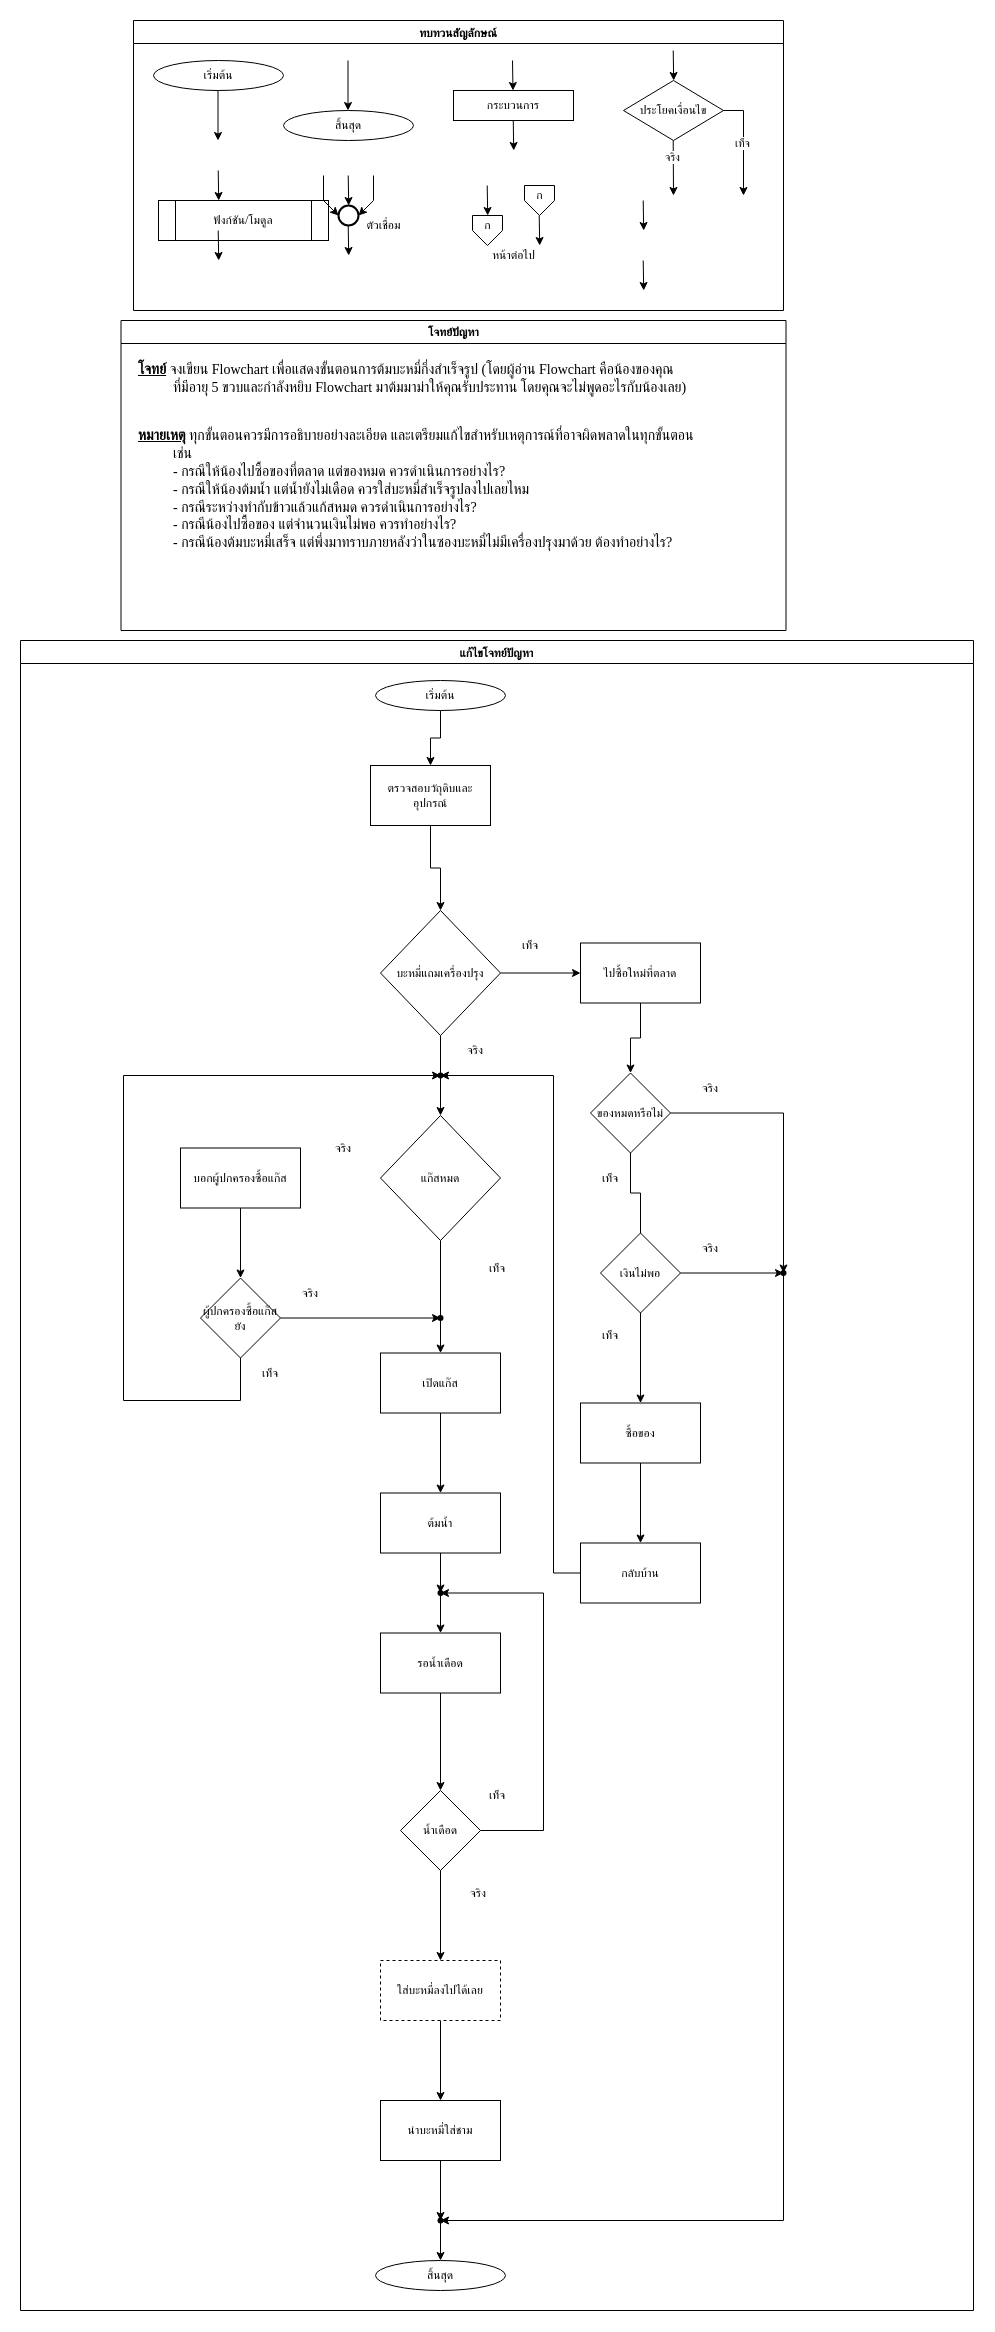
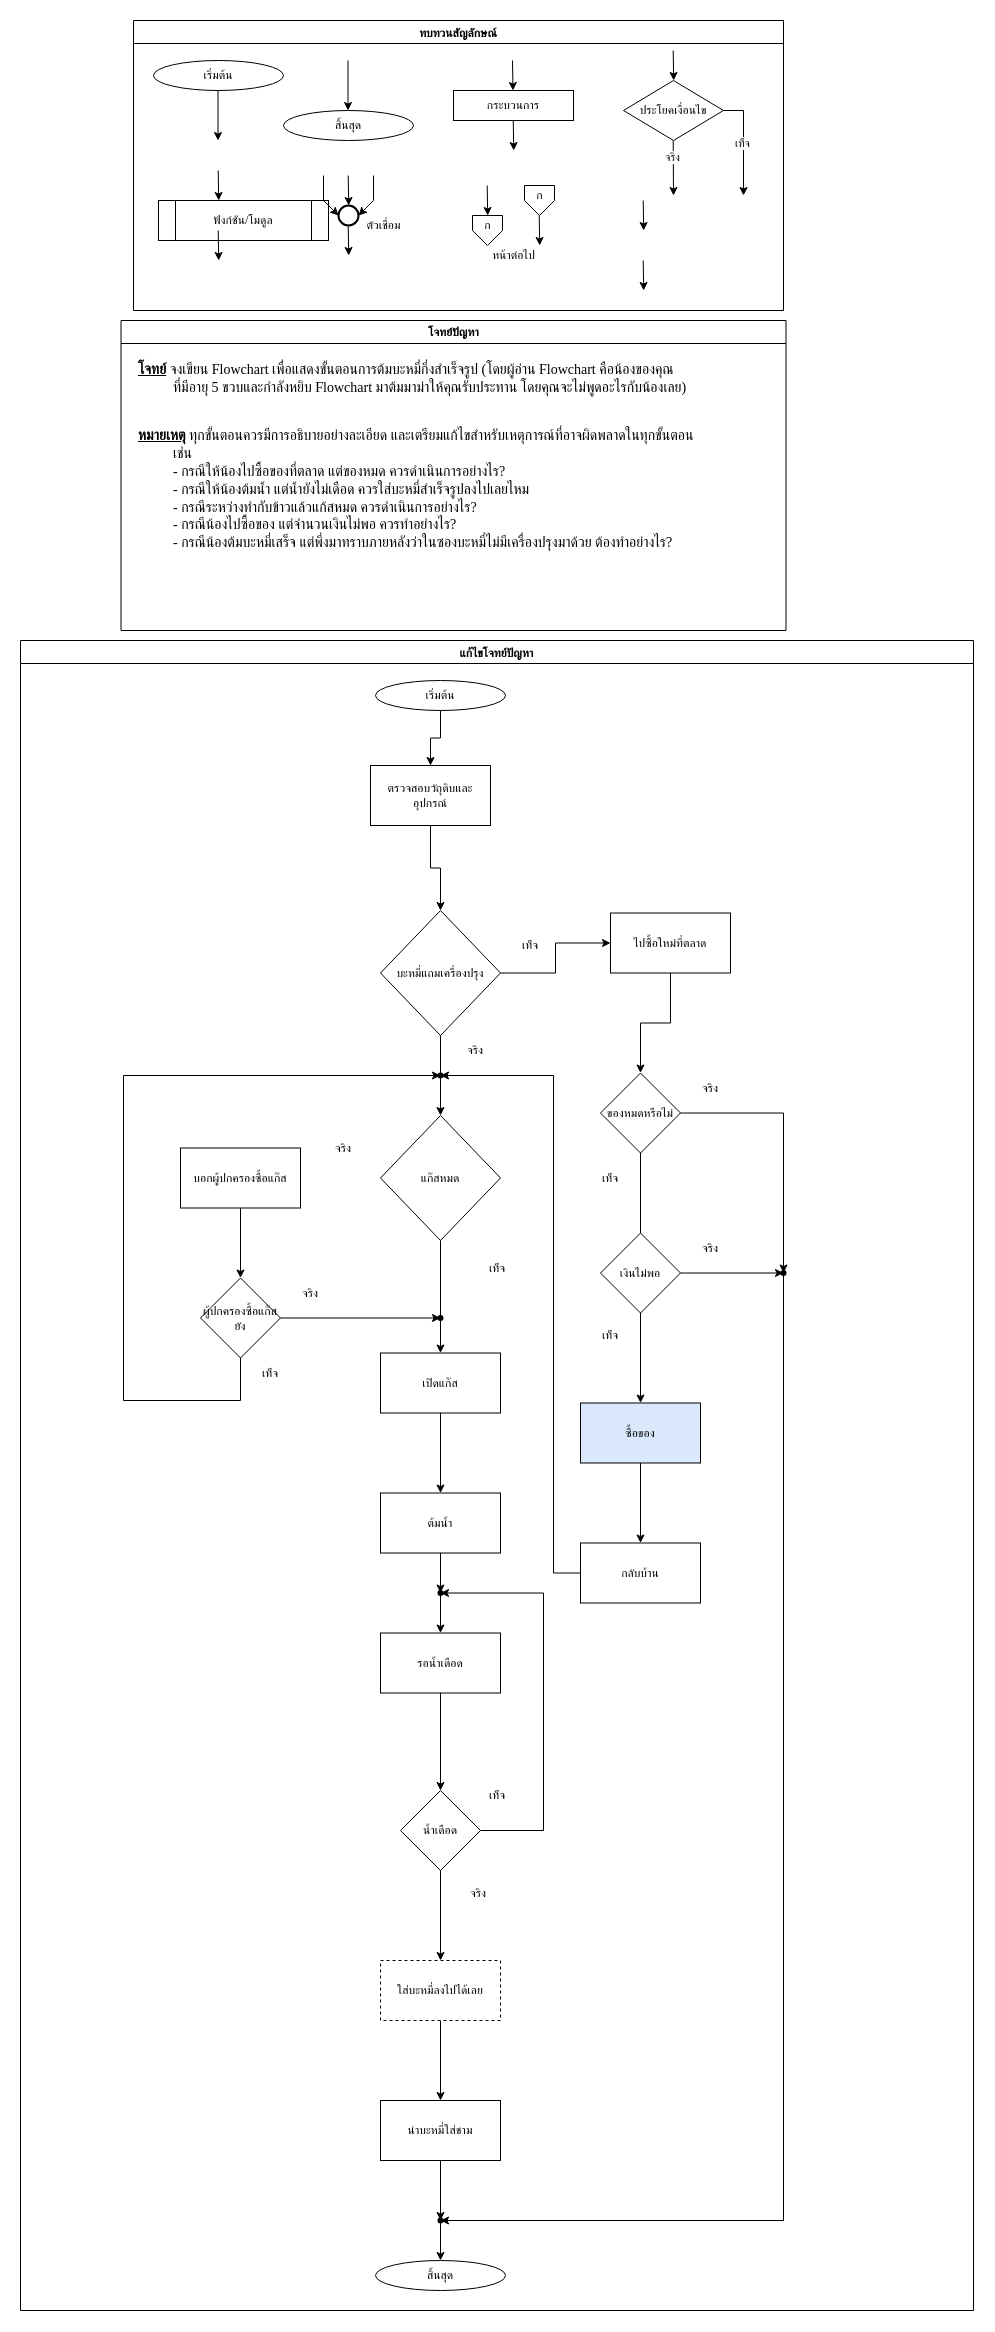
(641, 973) -> (671, 943)
(631, 1113) -> (641, 1113)
(641, 1433) -> (641, 1433)
